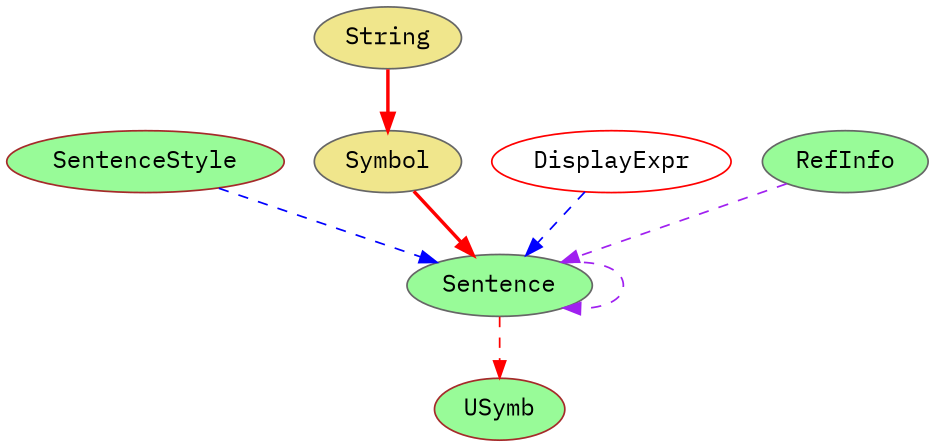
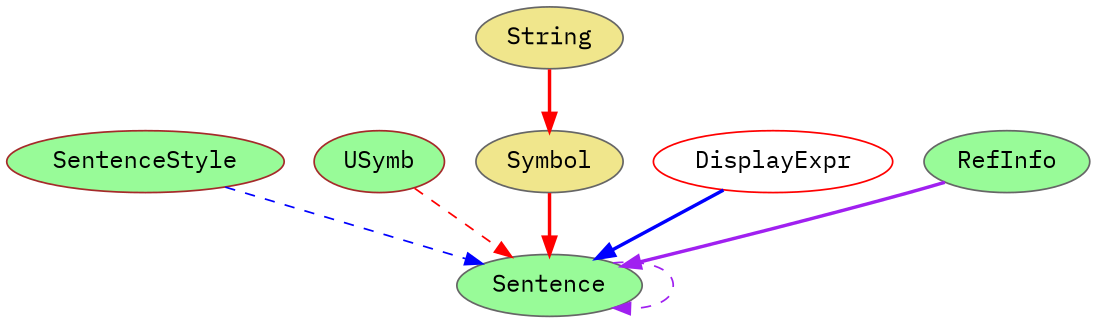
(561, 217) -> (668, 220)
(682, 220) -> (793, 224)
(500, 339) -> (456, 218)
